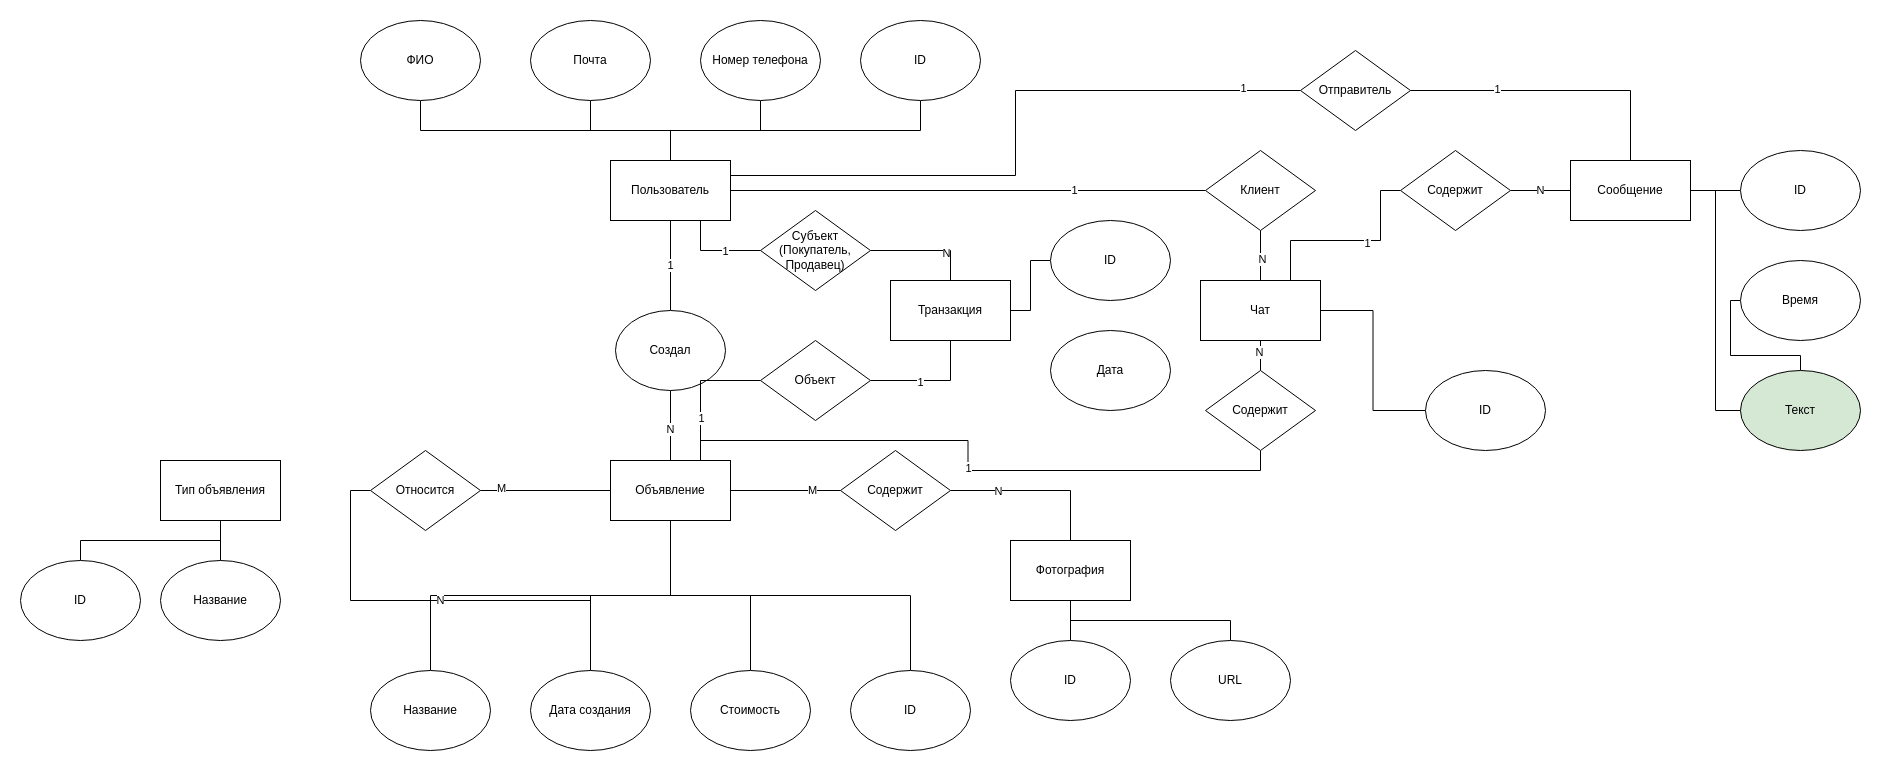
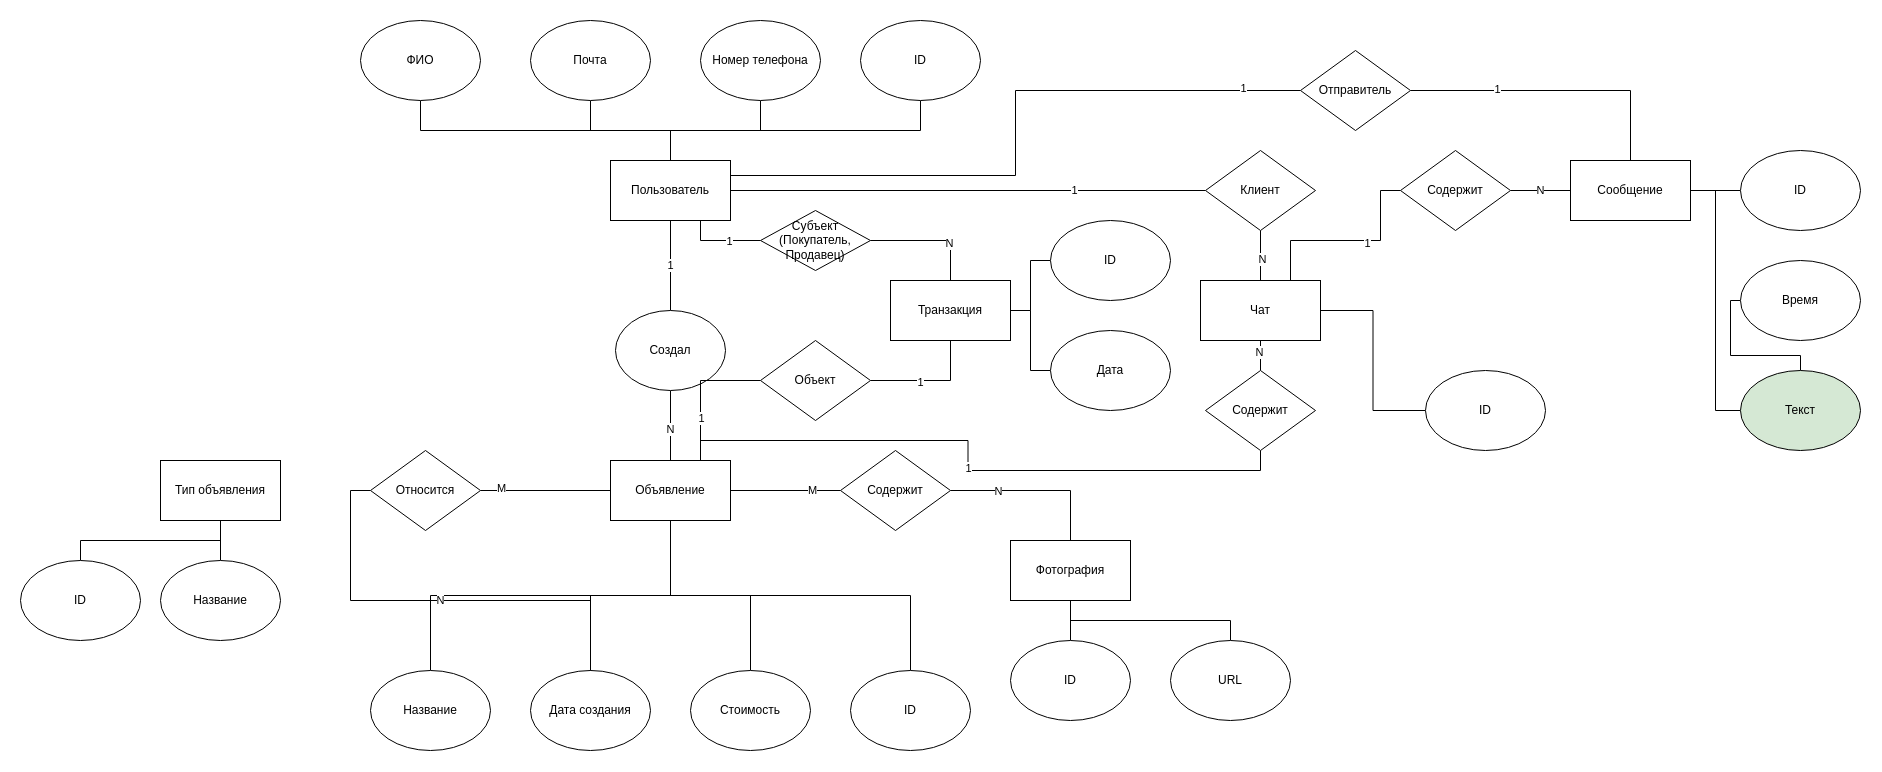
(816, 251) -> (816, 241)
none -> (1031, 352)
